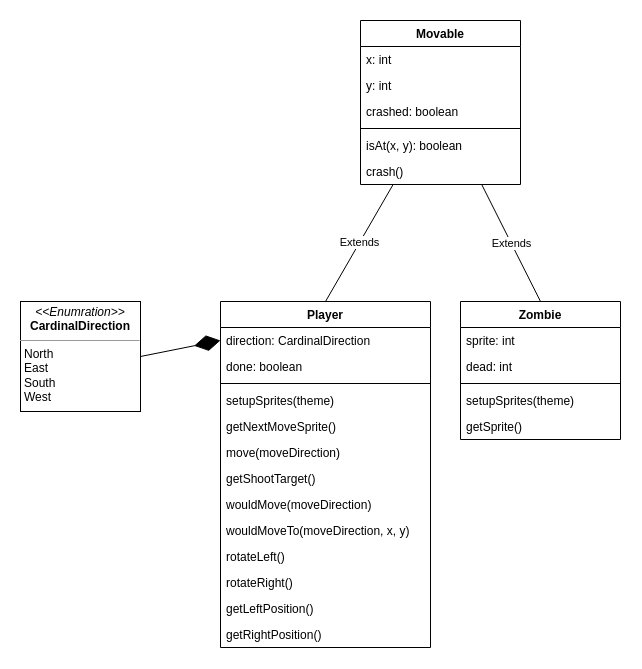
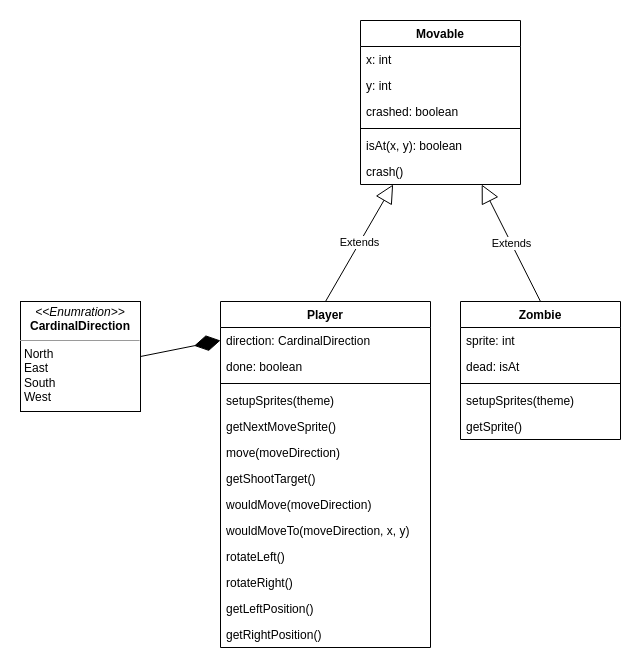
(487, 194) -> (490, 202)
(387, 195) -> (383, 202)
(492, 367) -> (495, 367)
